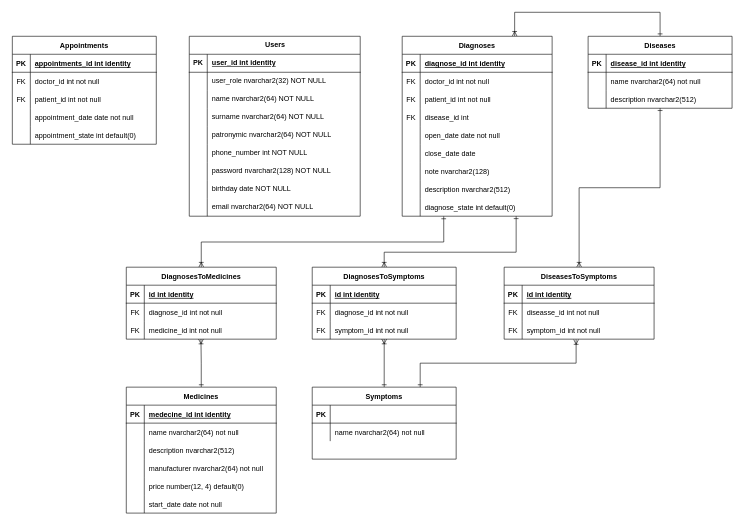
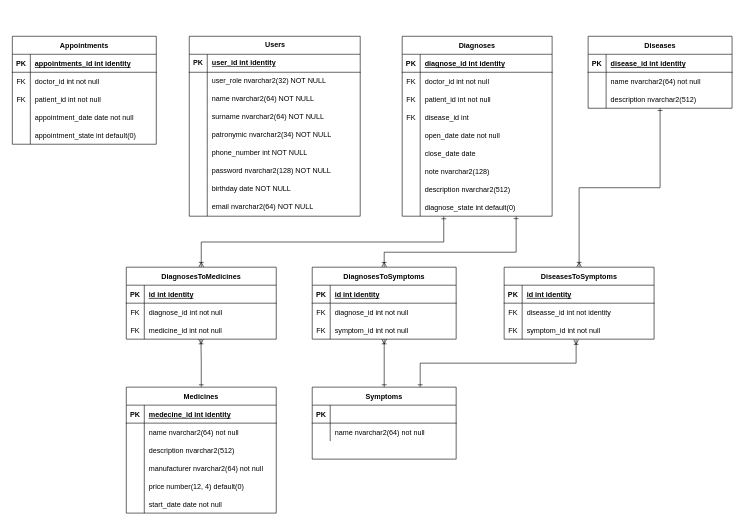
(576, 12) -> none
(275, 135) -> (275, 135)
(568, 313) -> (576, 313)
